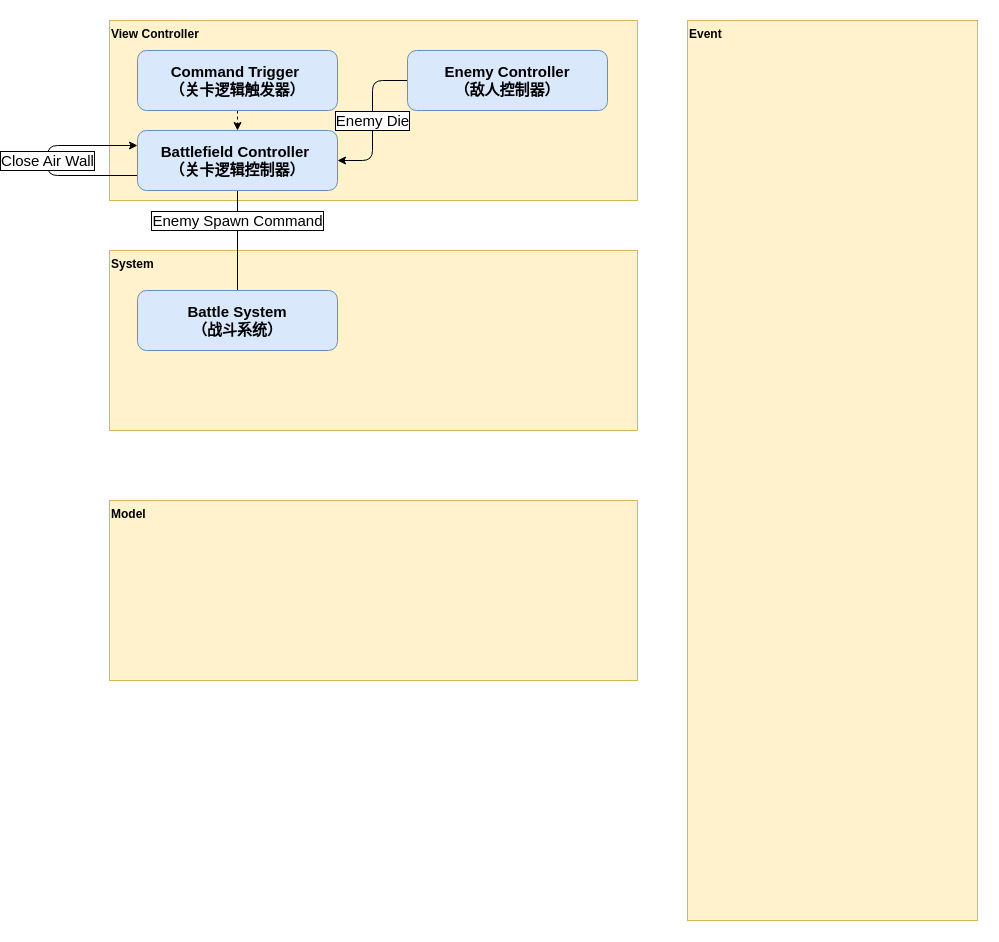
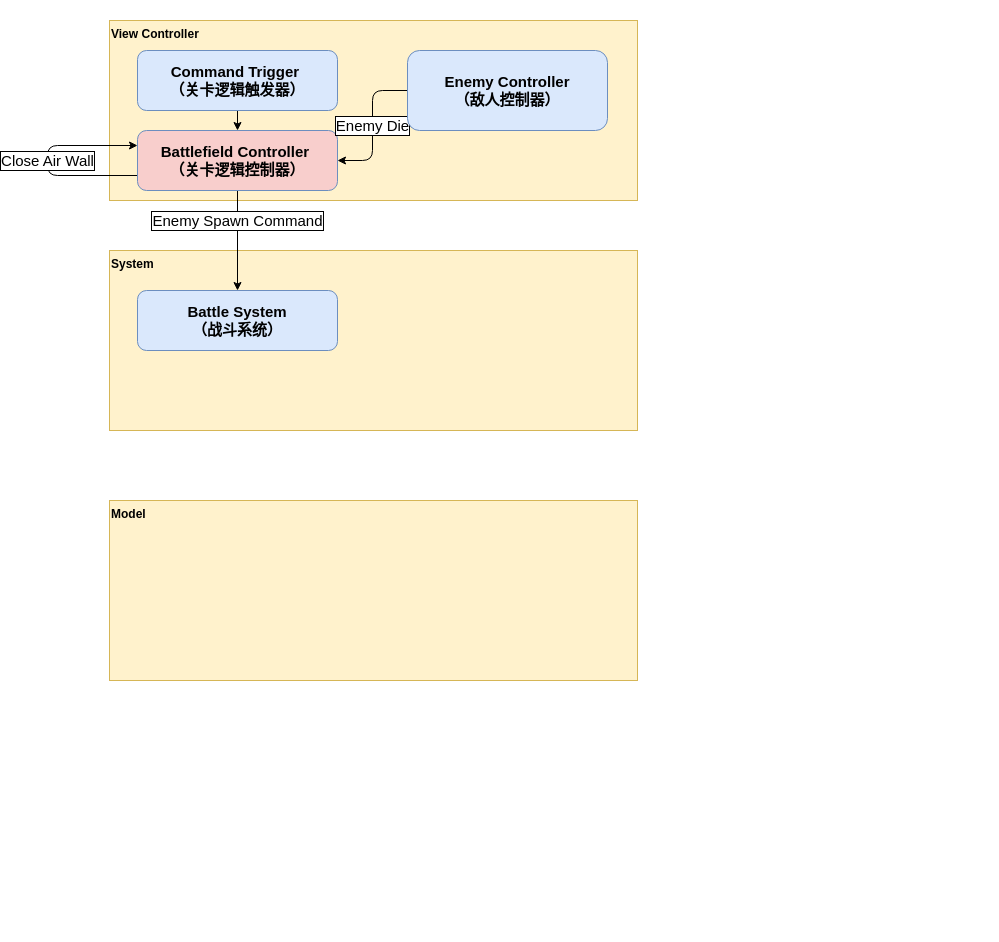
(508, 81) -> (508, 91)
(238, 118) -> (238, 118)
(238, 161) -> (238, 161)
(238, 284) -> (238, 282)
(833, 471) -> none
